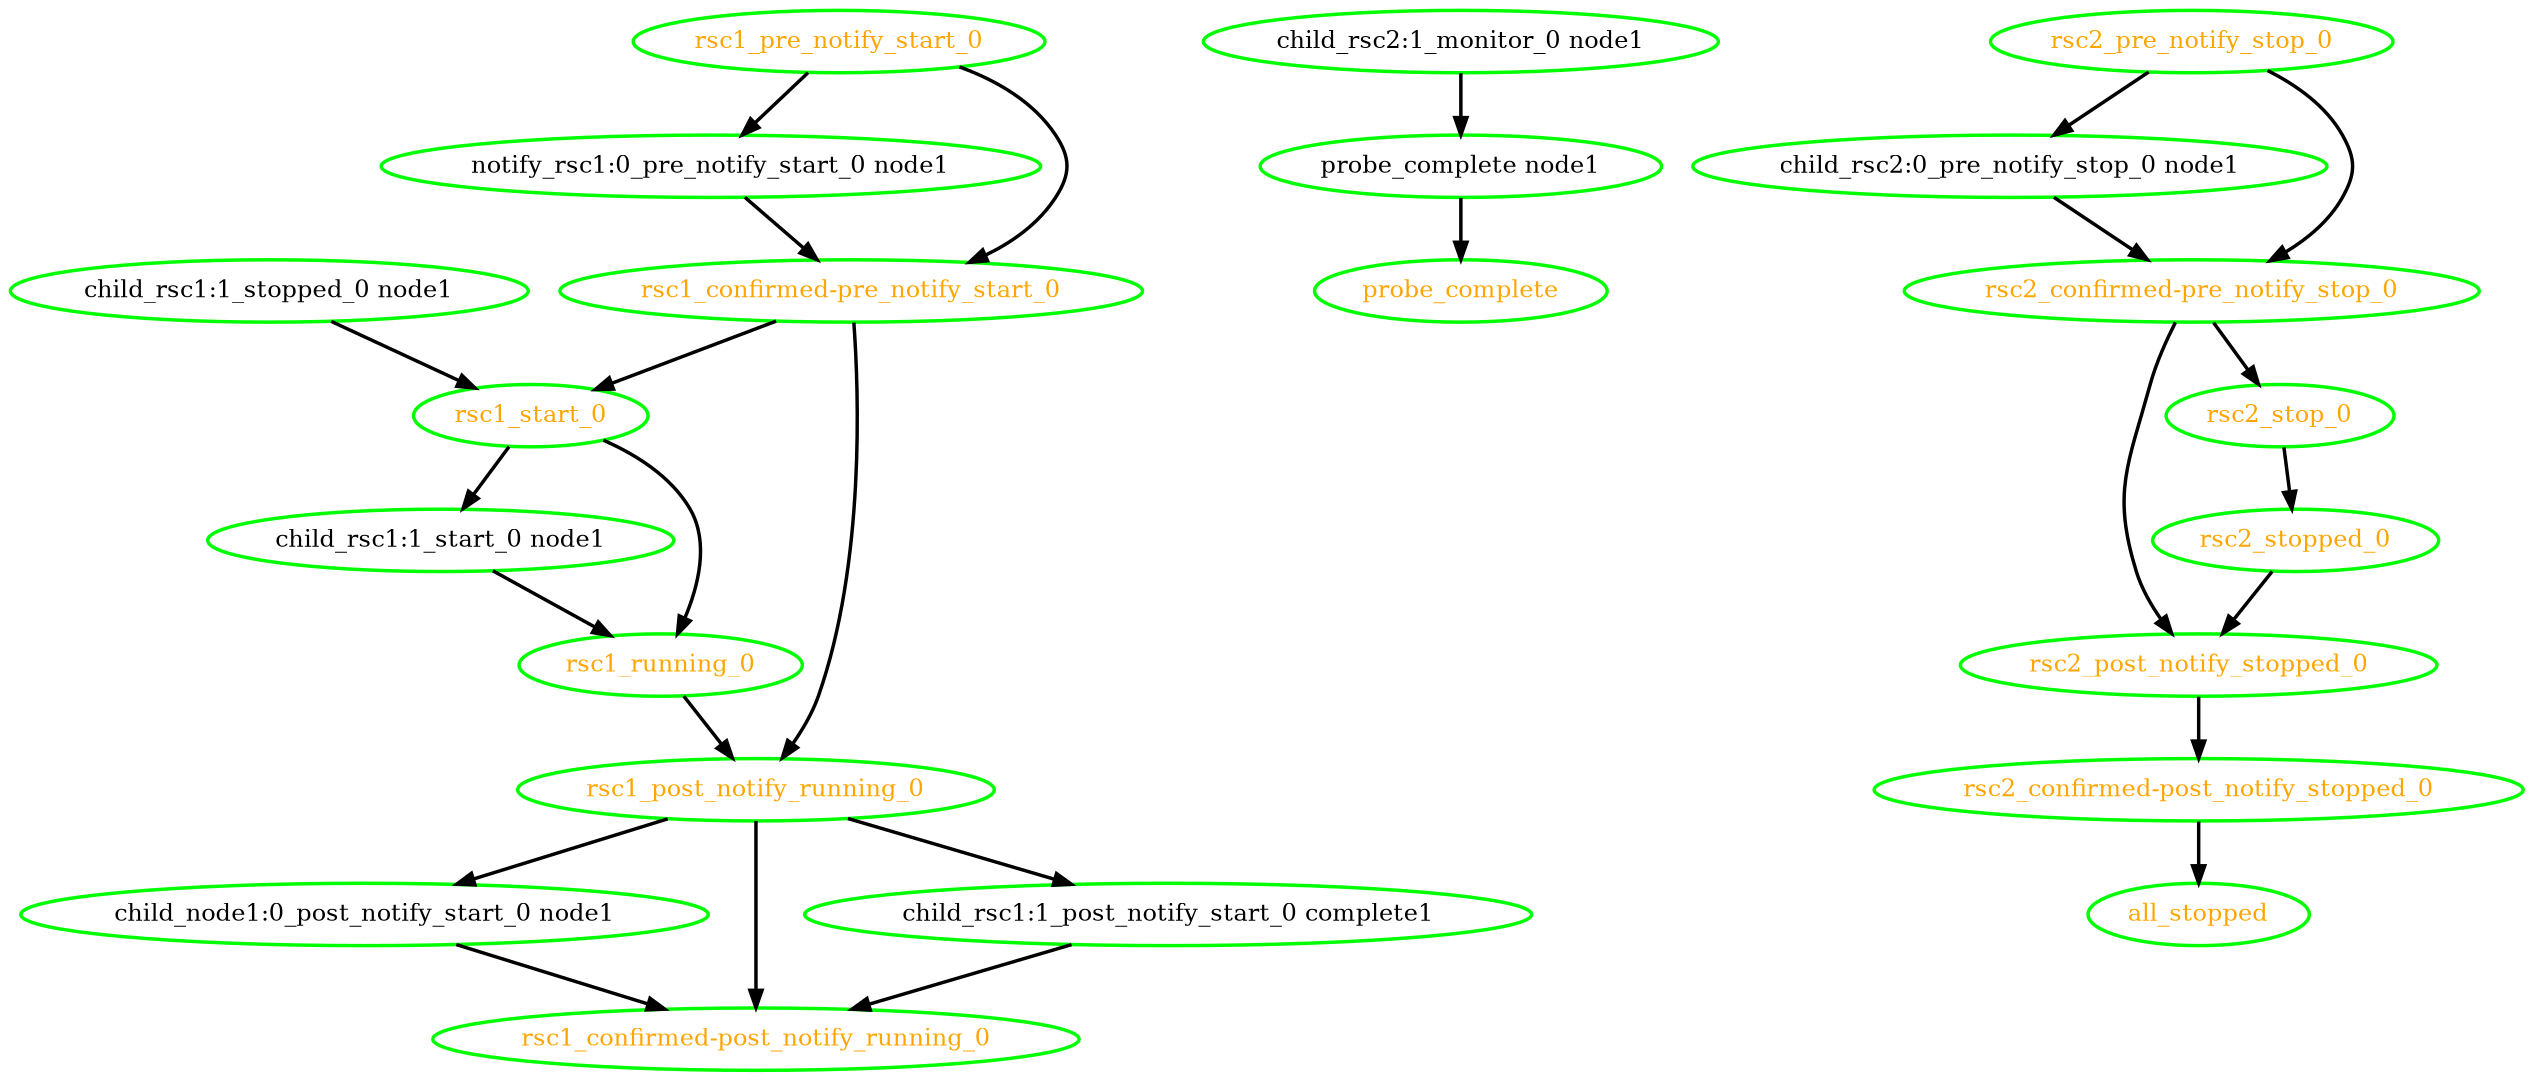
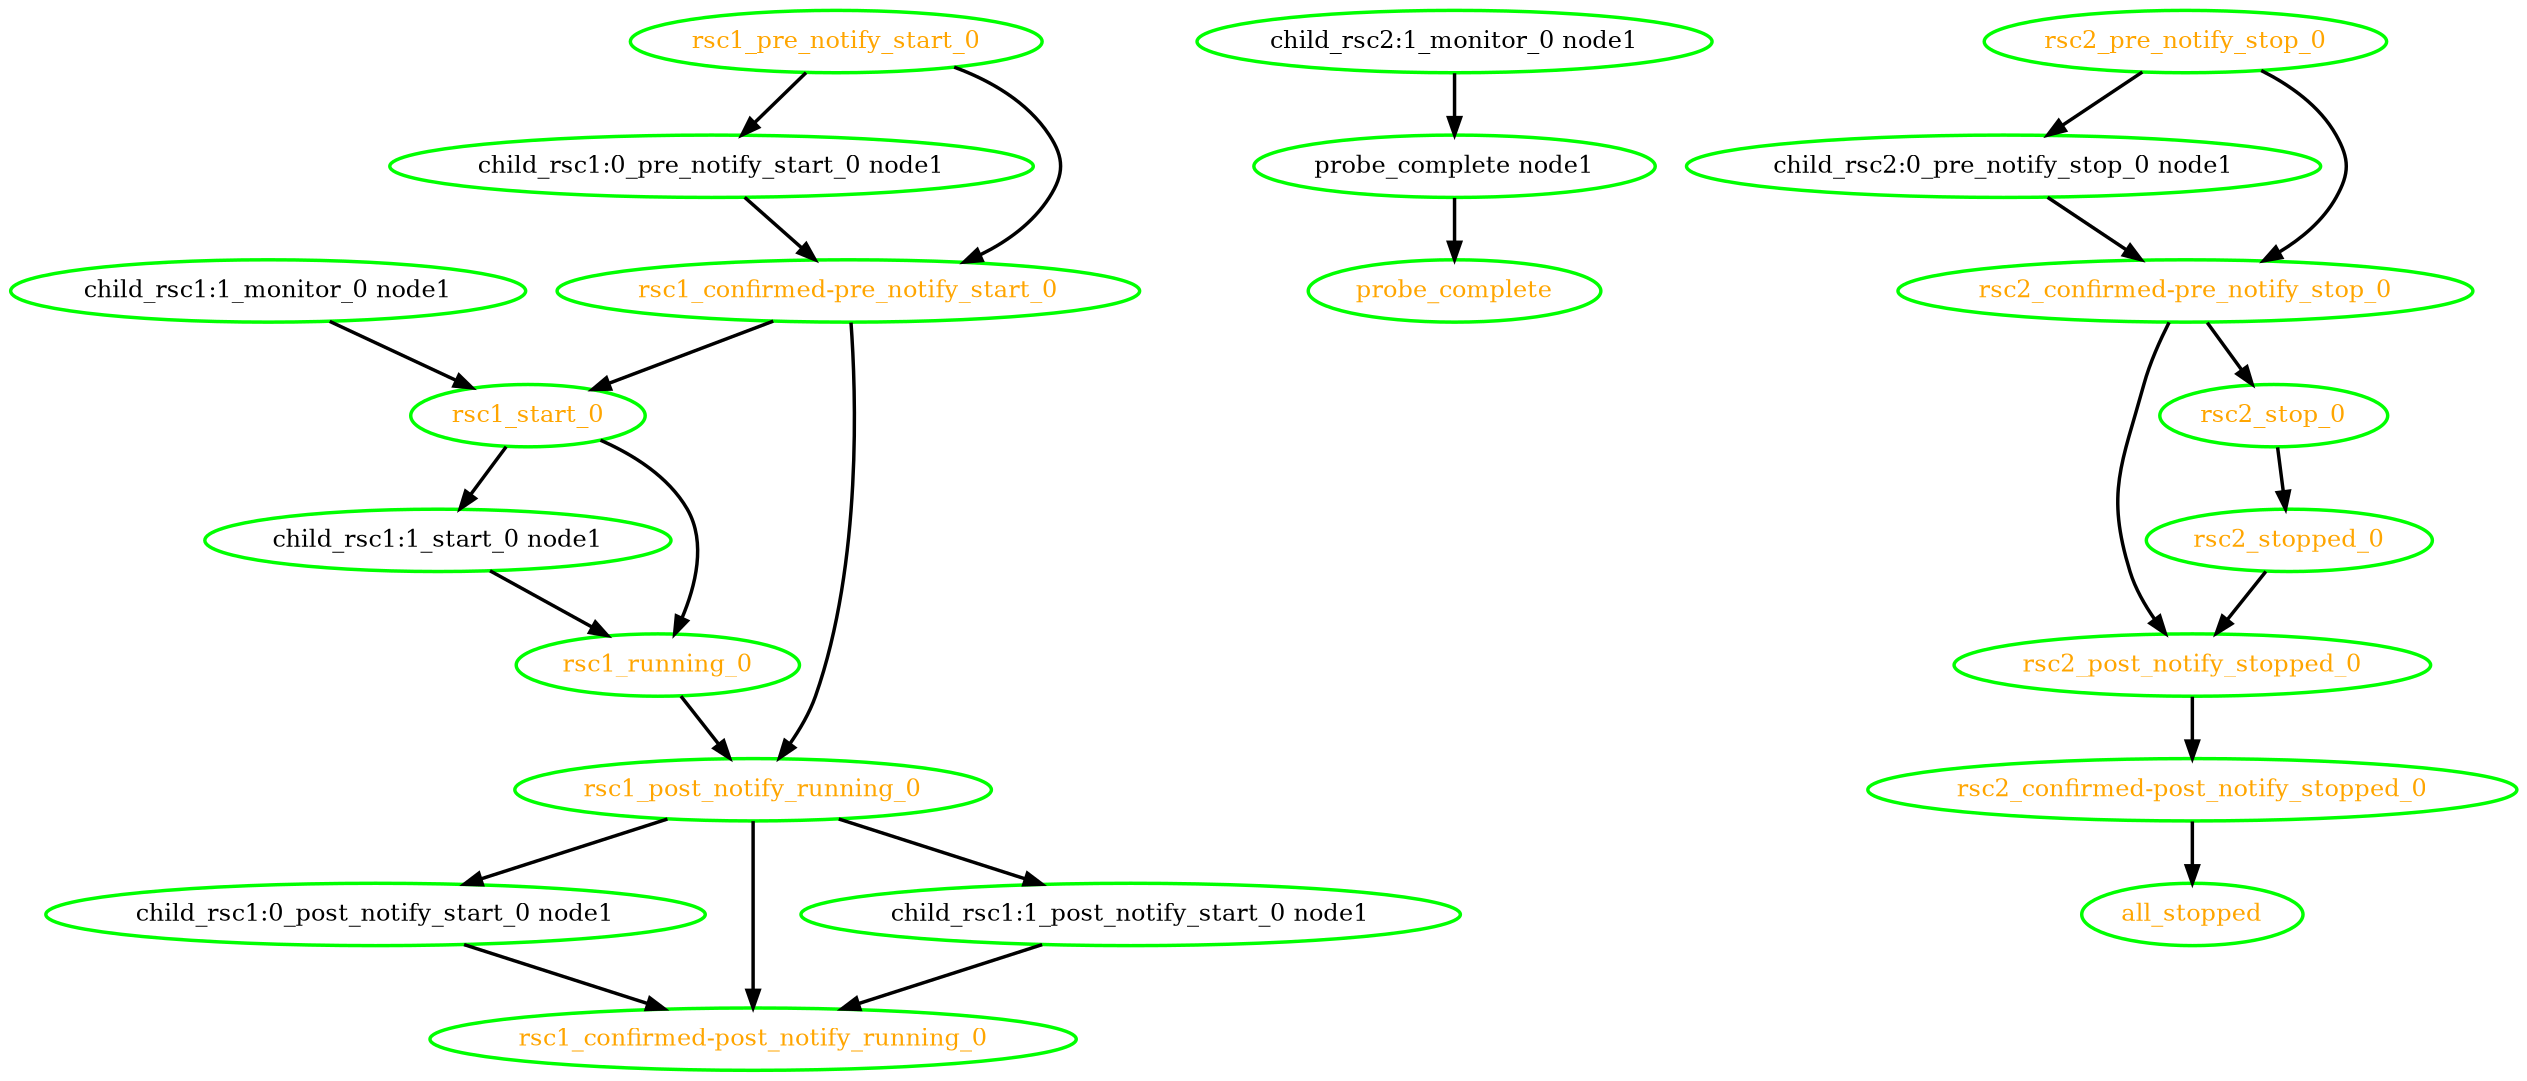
(711, 166) -> (712, 166)
(269, 291) -> (268, 291)
(365, 914) -> (376, 914)
(1168, 914) -> (1131, 914)
